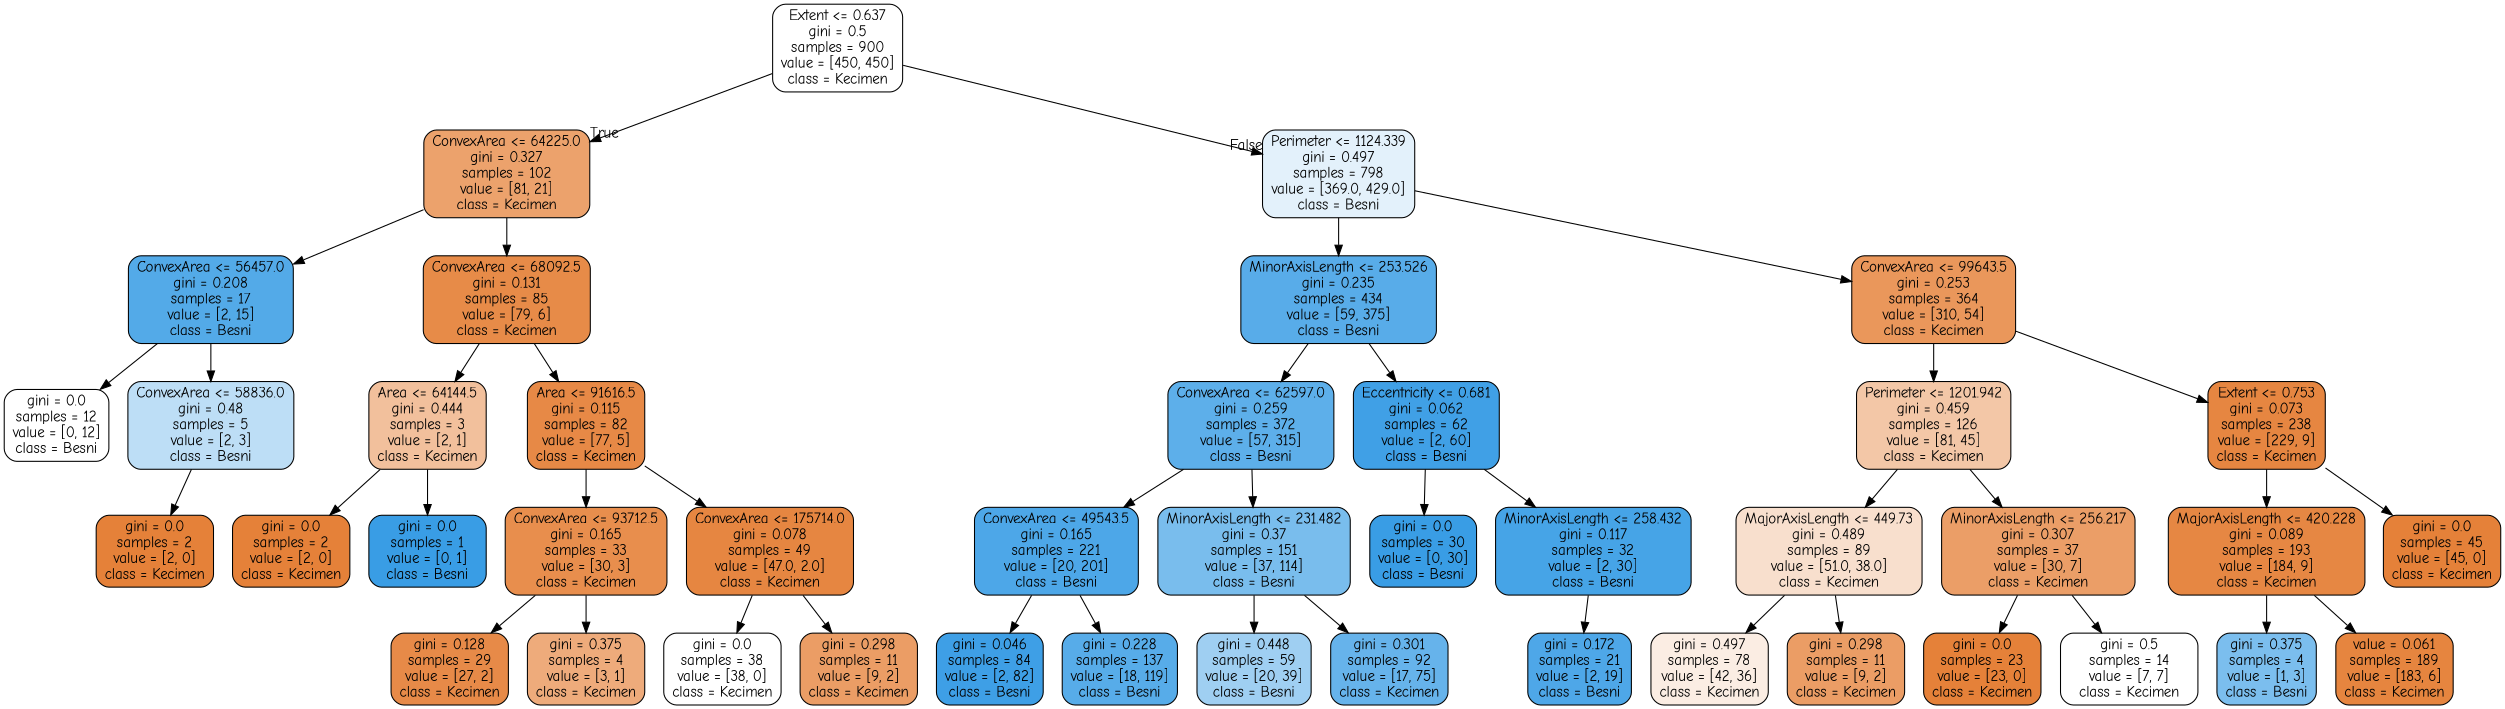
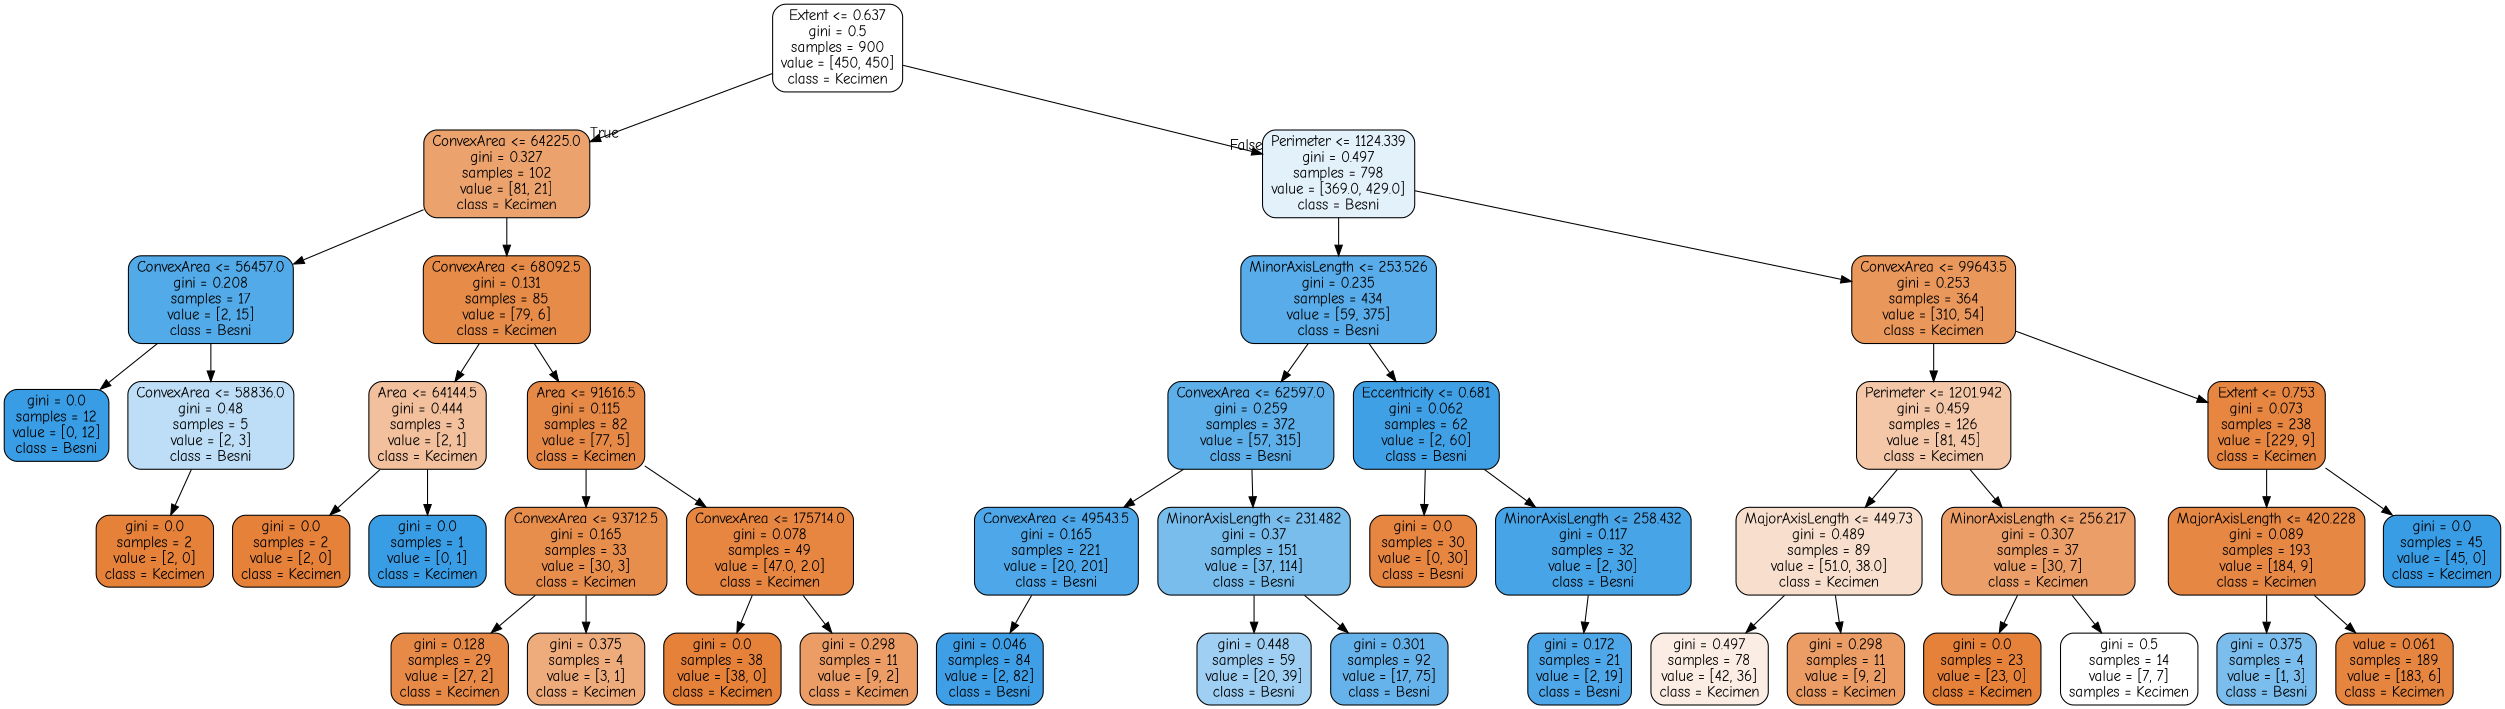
(57, 425) -> (57, 425)
(428, 551) -> (428, 551)
(1423, 551) -> (1423, 551)
(2442, 551) -> (2442, 551)
(722, 669) -> (722, 669)
(1120, 669) -> none
(1389, 669) -> (1389, 669)
(2129, 669) -> (2129, 669)
